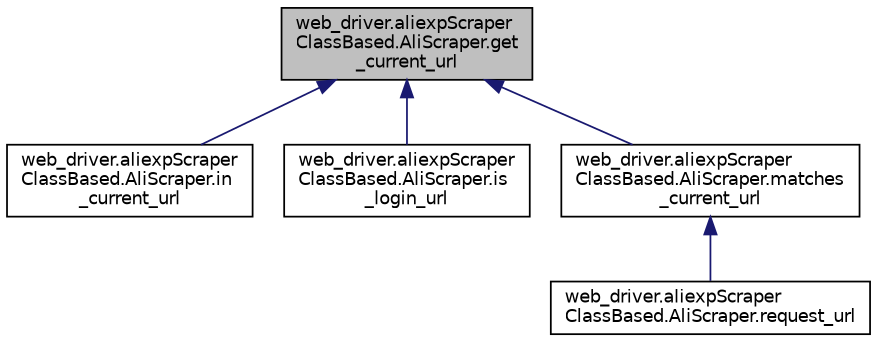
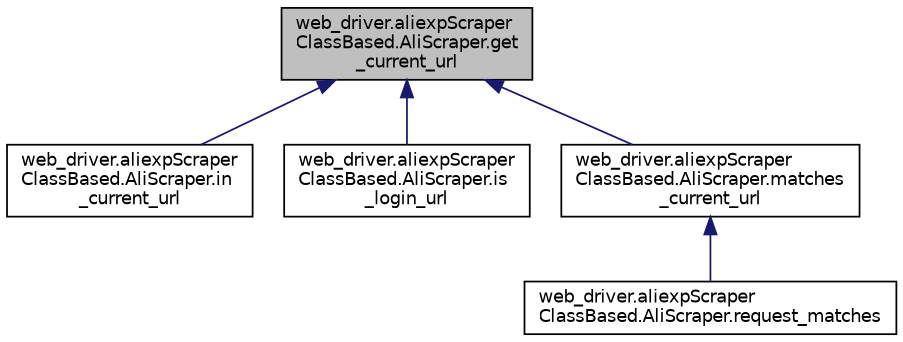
(710, 308) -> (710, 308)
